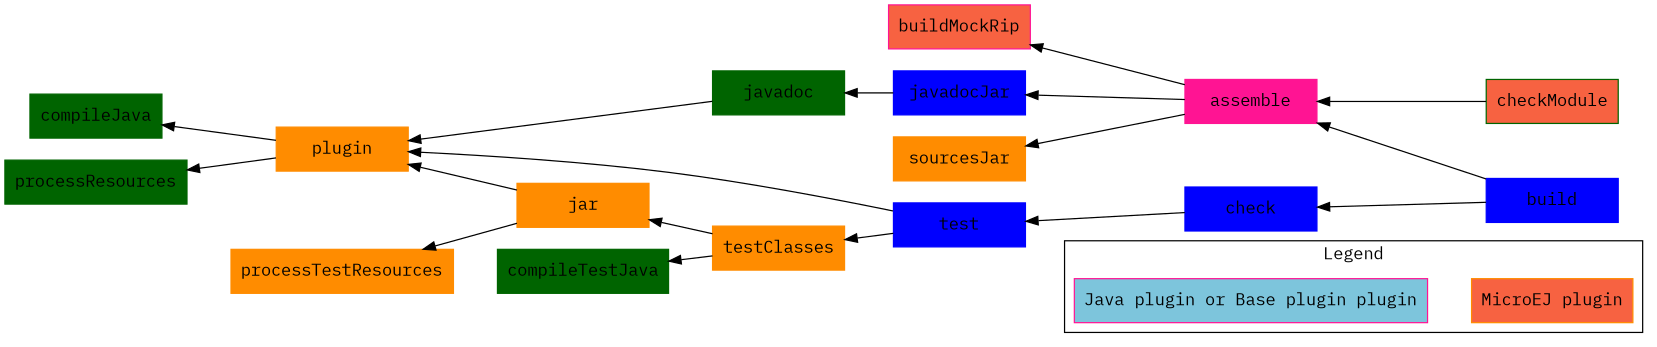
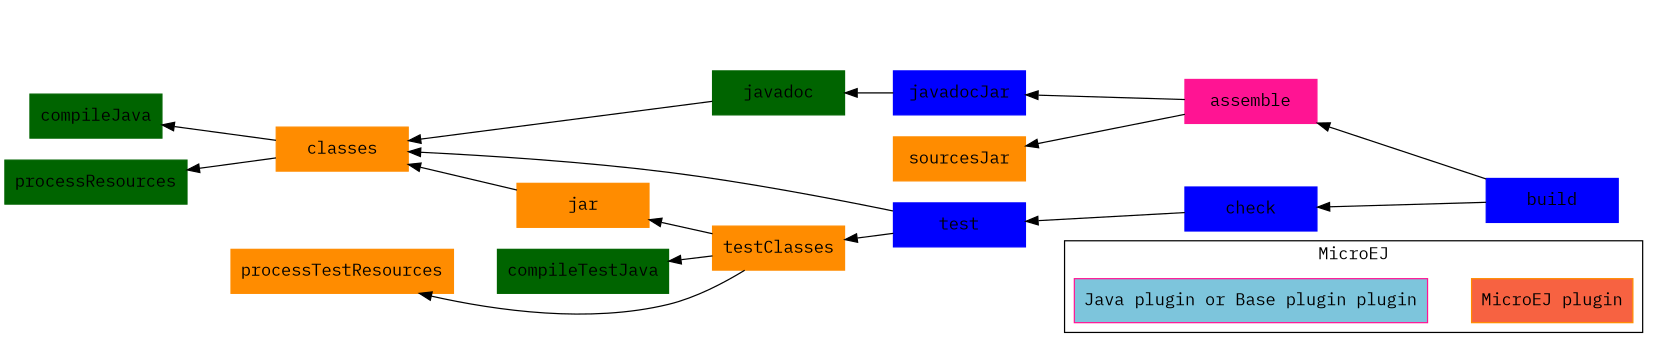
(959, 27) -> none
(1552, 101) -> none
(342, 149) -> (342, 149)
(476, 235) -> (591, 314)
(1354, 255) -> (1354, 255)
